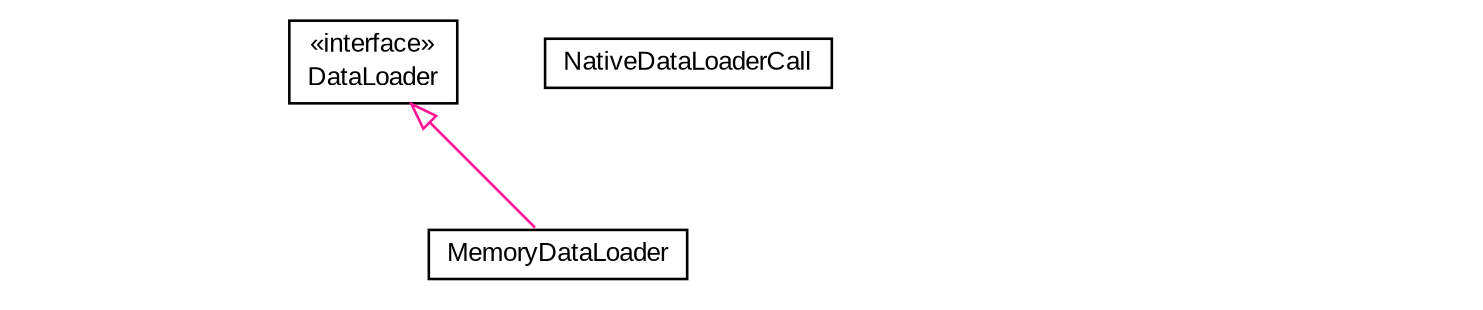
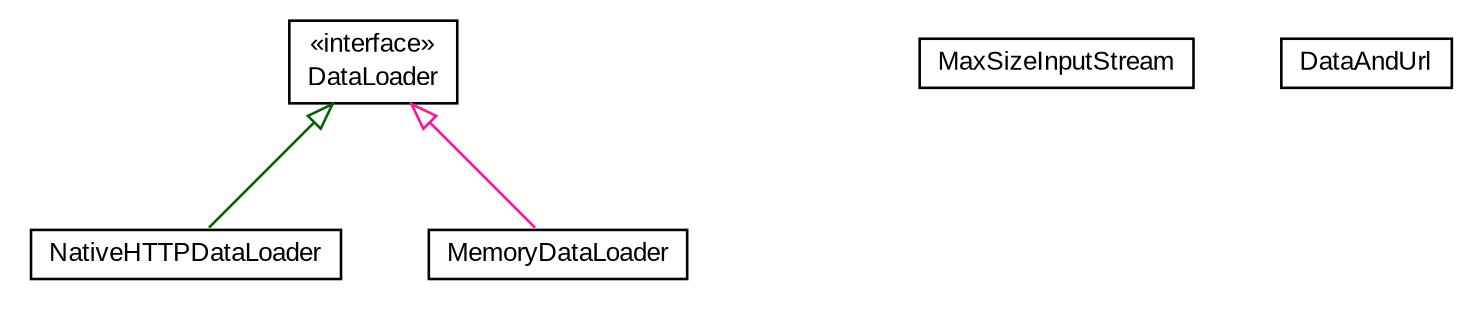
(687, 62) -> none
none -> (1057, 62)
none -> (1367, 62)
none -> (186, 253)
